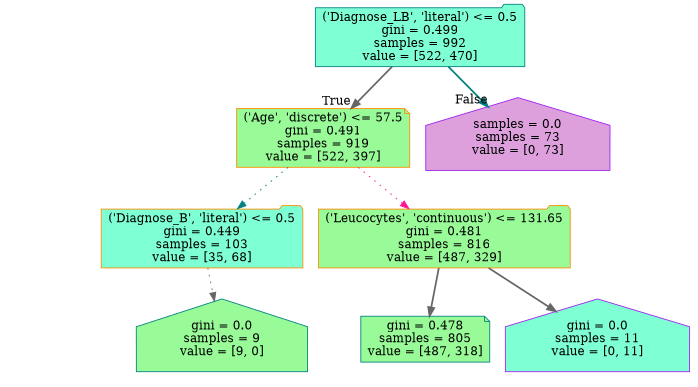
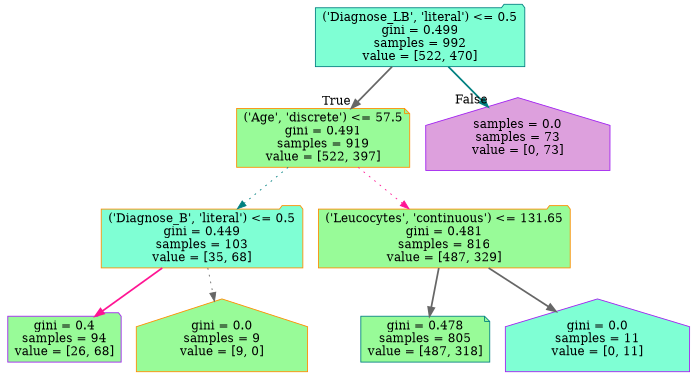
none -> (64, 339)
(222, 339) -> (222, 339)
